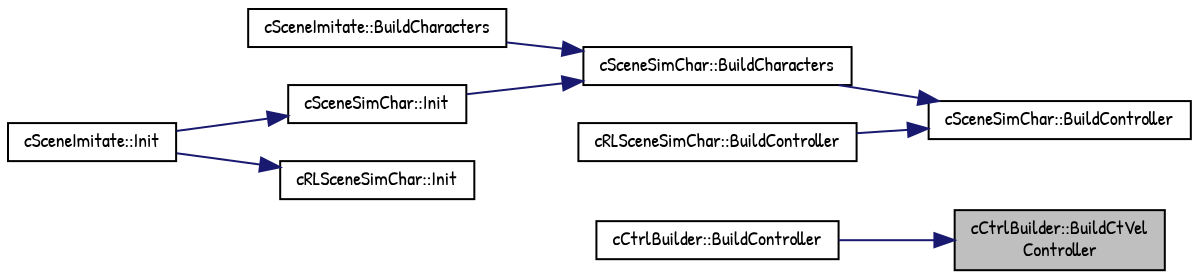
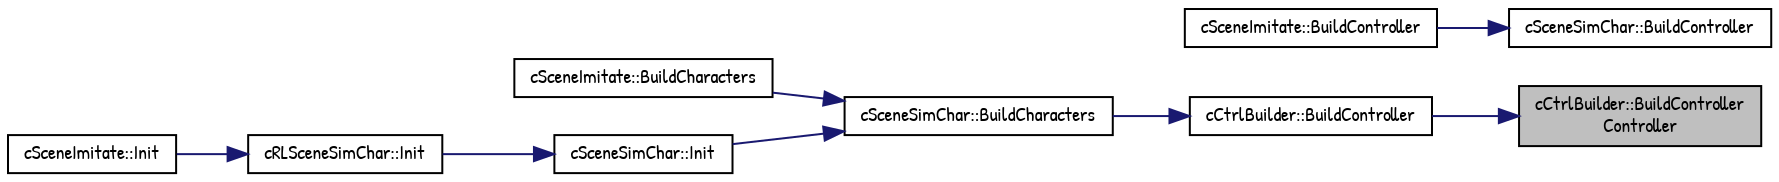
(879, 91) -> (1141, 116)
(222, 125) -> (488, 154)
(717, 142) -> (1311, 28)
(1060, 240) -> (1640, 116)
